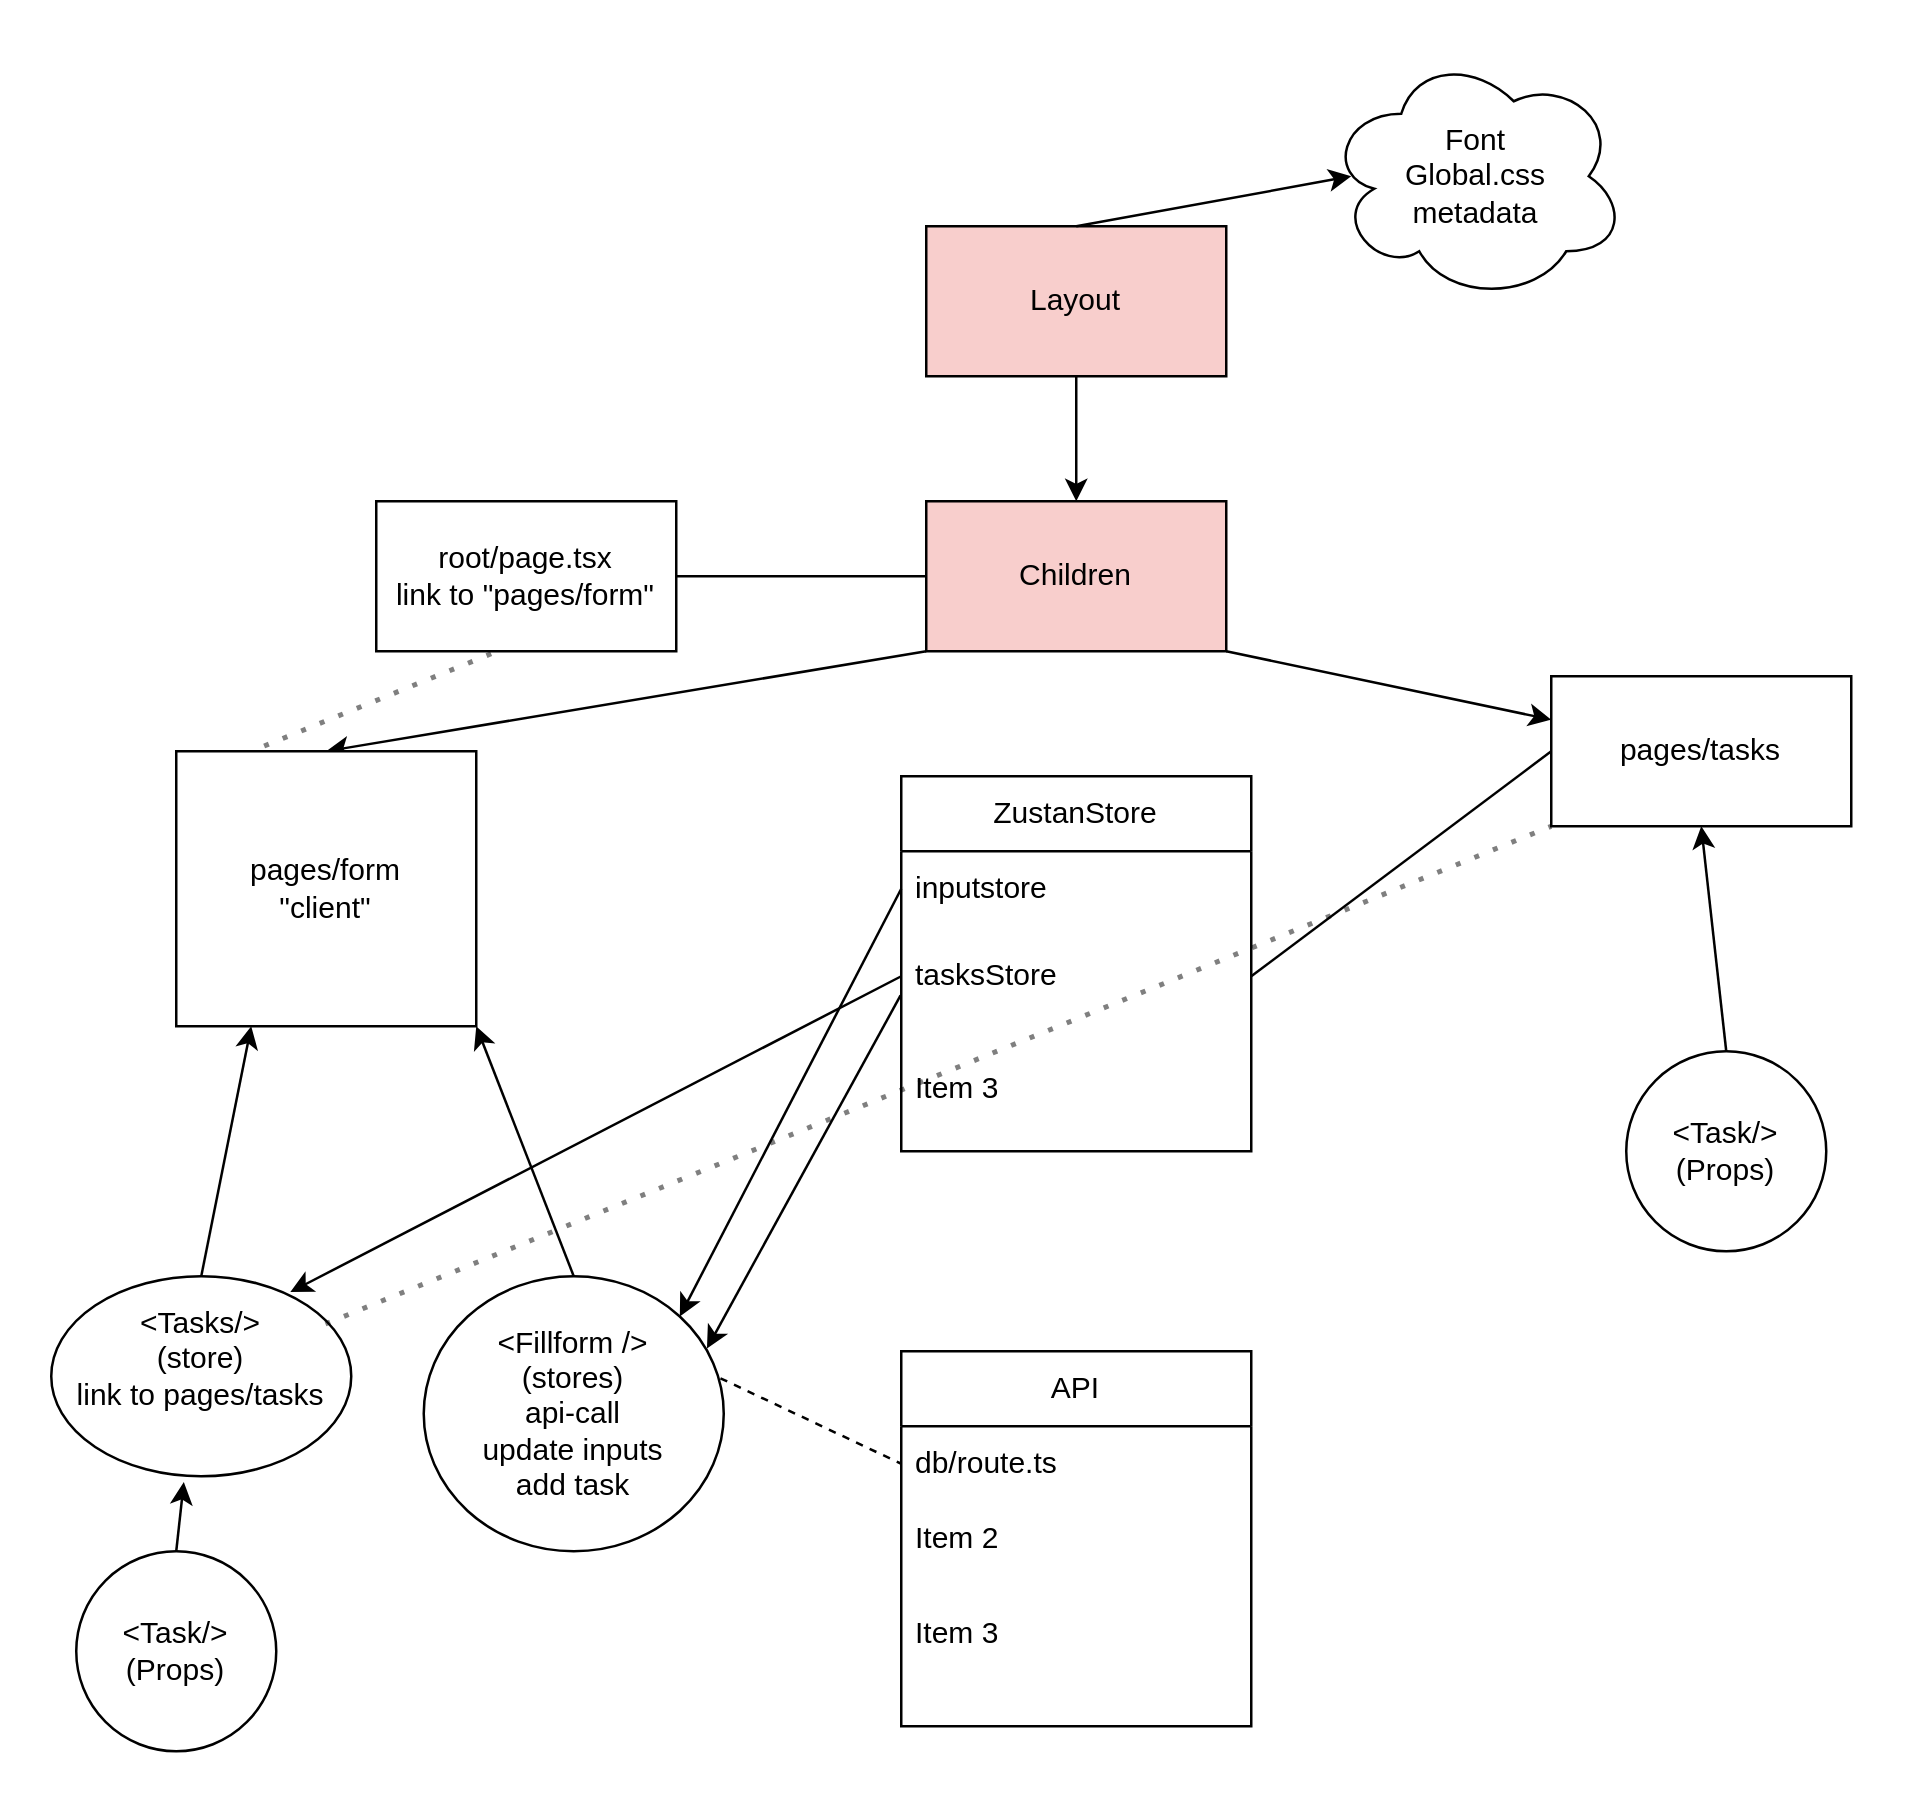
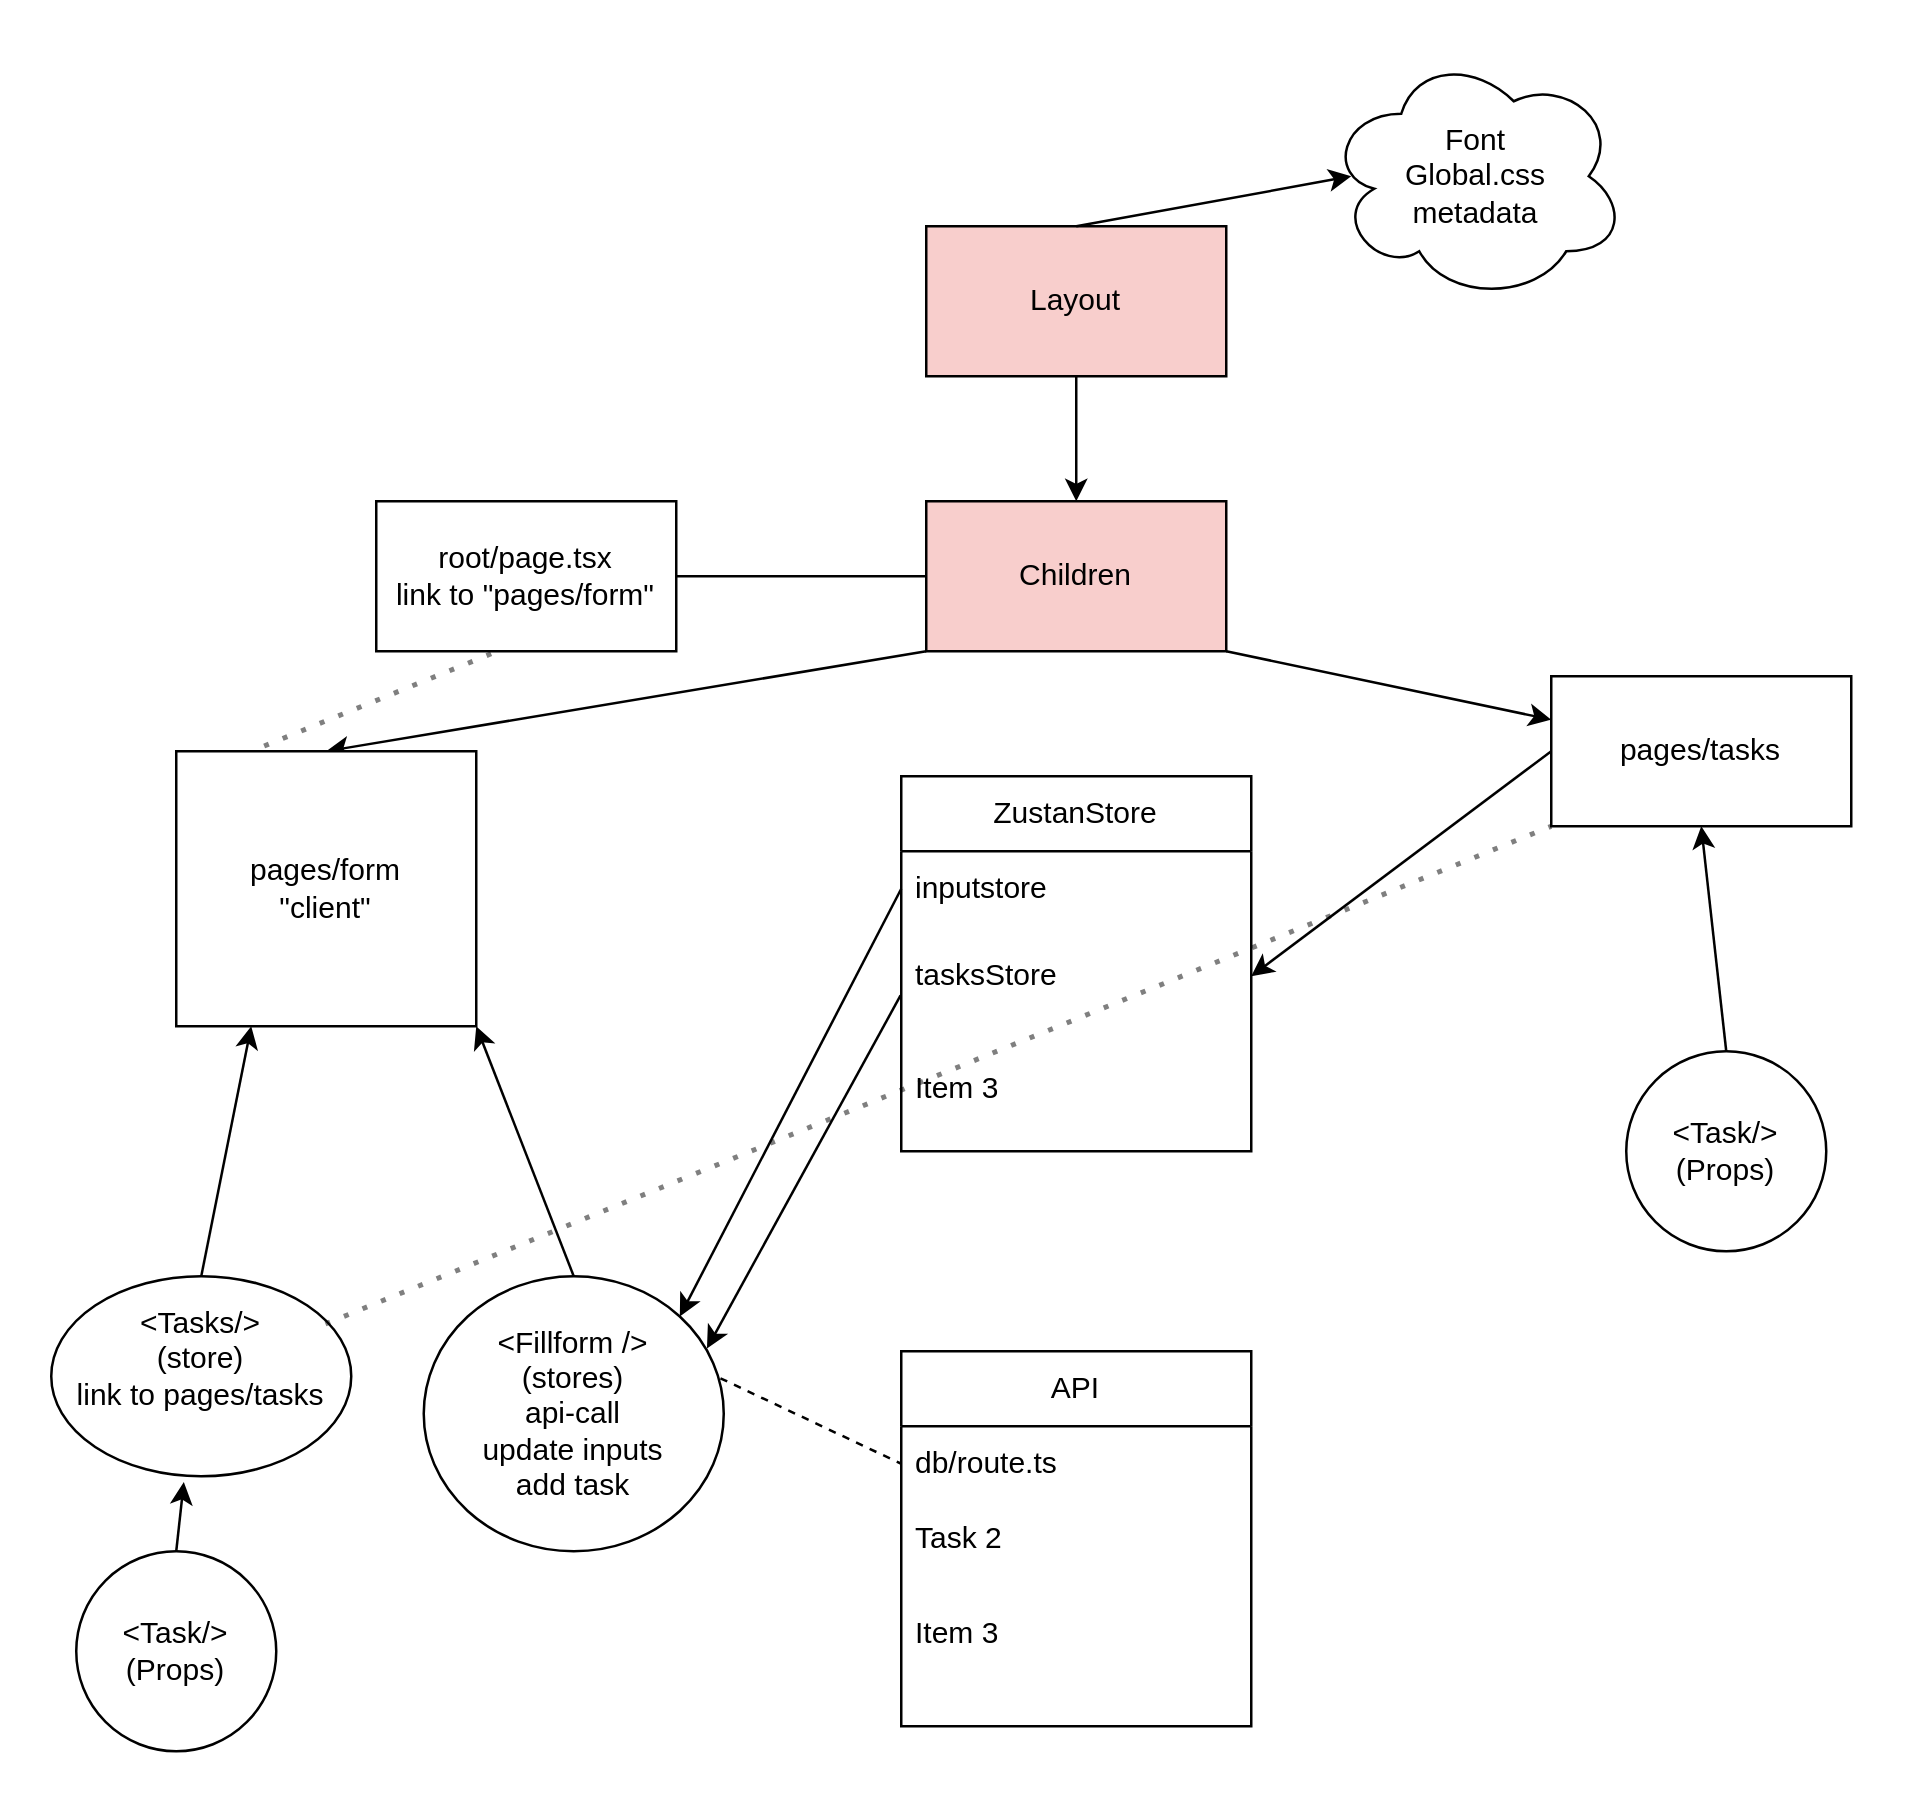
(1261, 969) -> (1266, 965)
(683, 1089) -> none
(963, 1539) -> (963, 1539)
